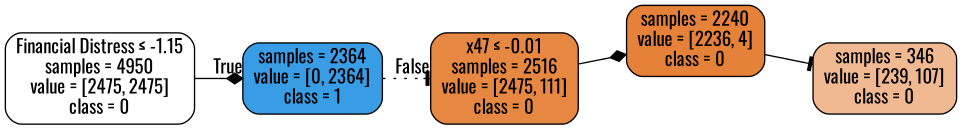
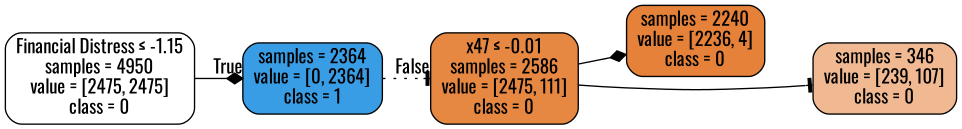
(786, 59) -> (692, 90)
(504, 68) -> (504, 68)
